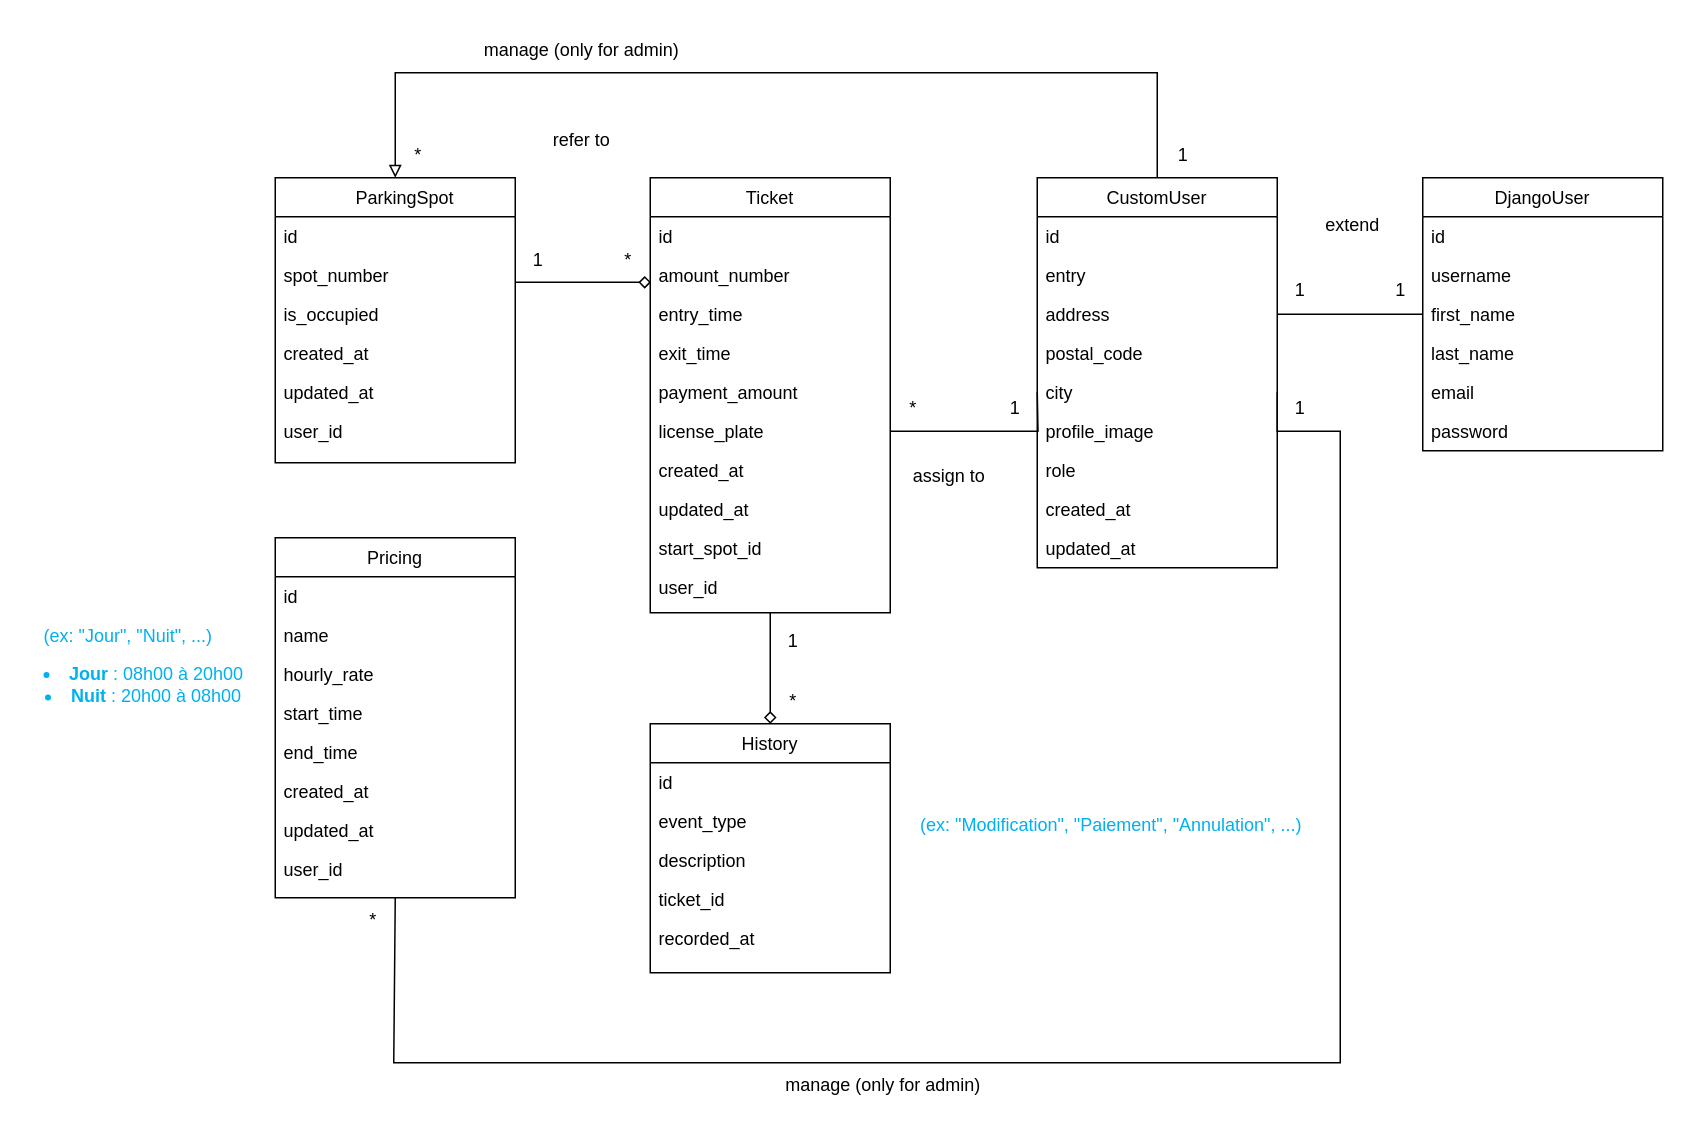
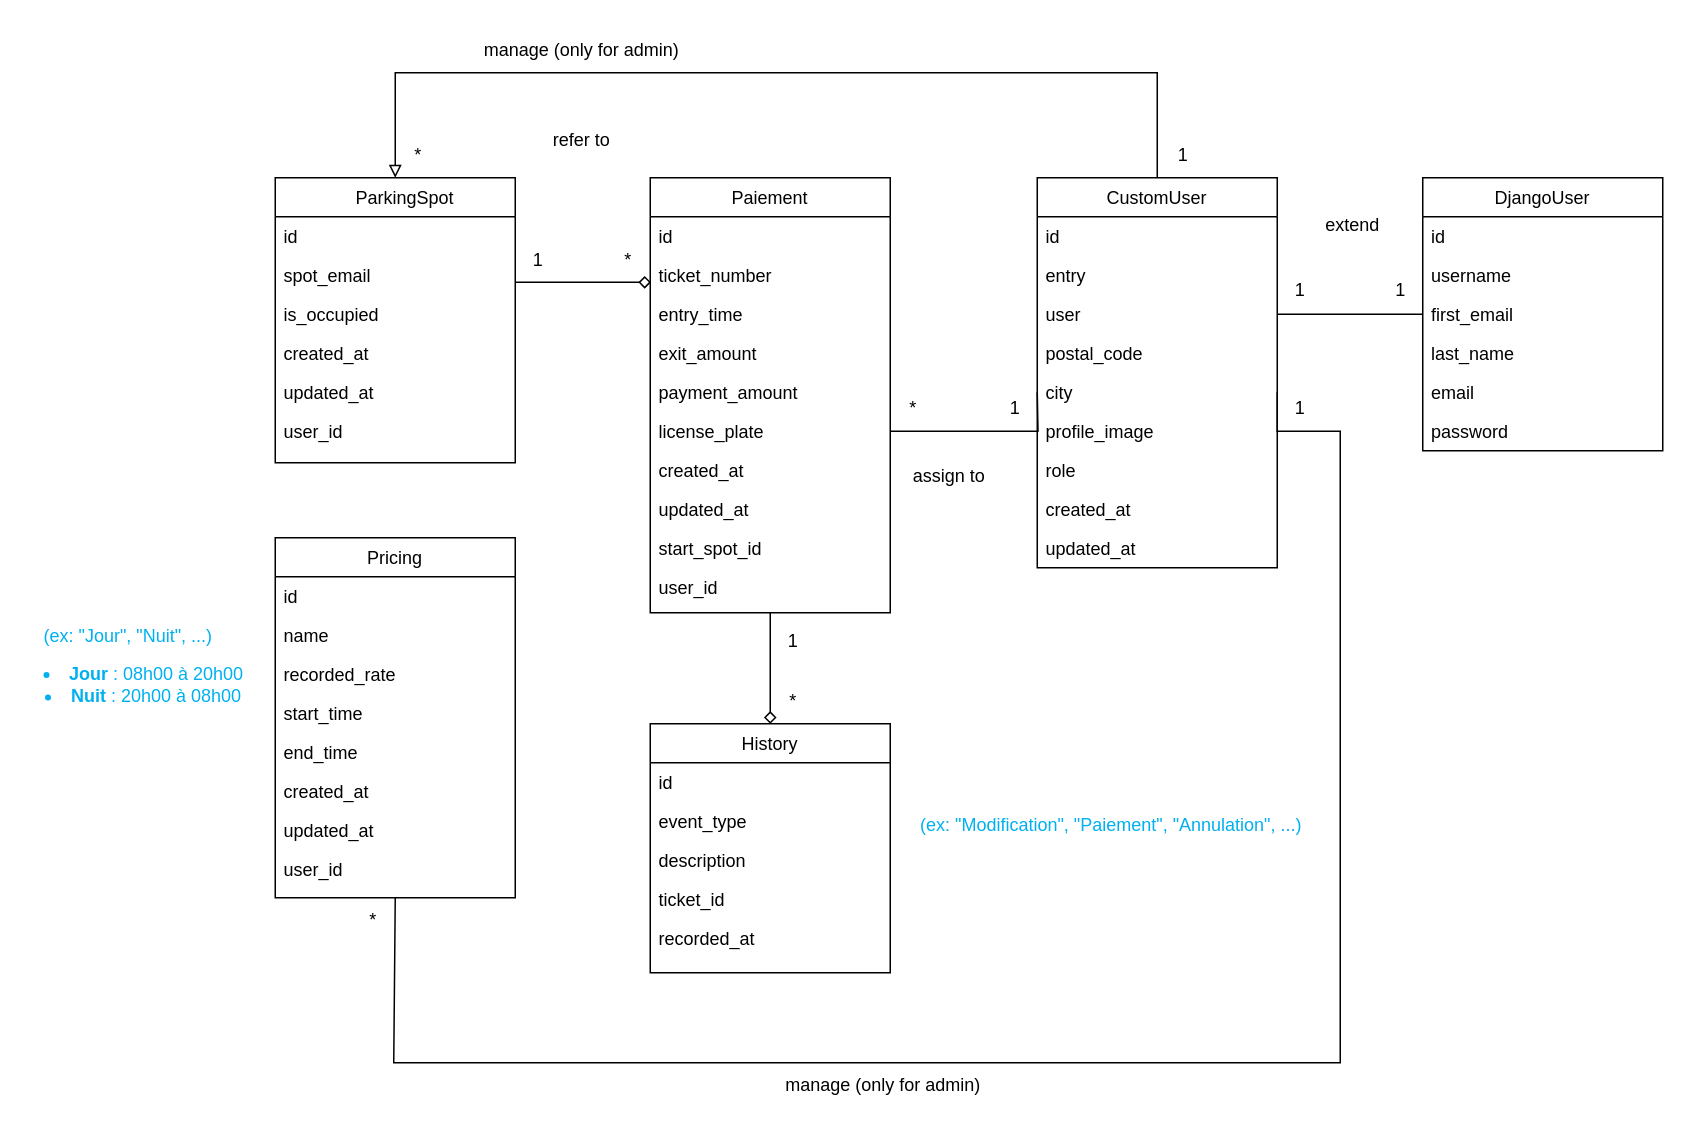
(770, 198) -> (770, 198)
(339, 276) -> (329, 276)
(724, 276) -> (722, 276)
(1081, 315) -> (1066, 315)
(1479, 315) -> (1479, 315)
(699, 354) -> (712, 354)
(337, 675) -> (349, 675)
